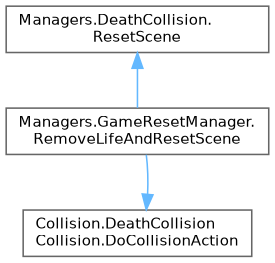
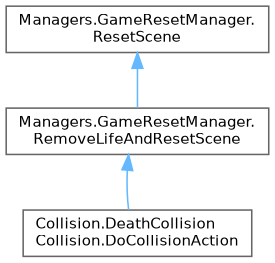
(137, 29) -> (137, 29)
(148, 175) -> (127, 190)
